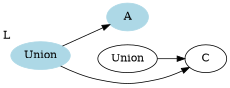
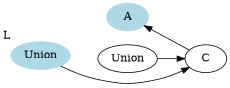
(83, 37) -> (170, 40)
